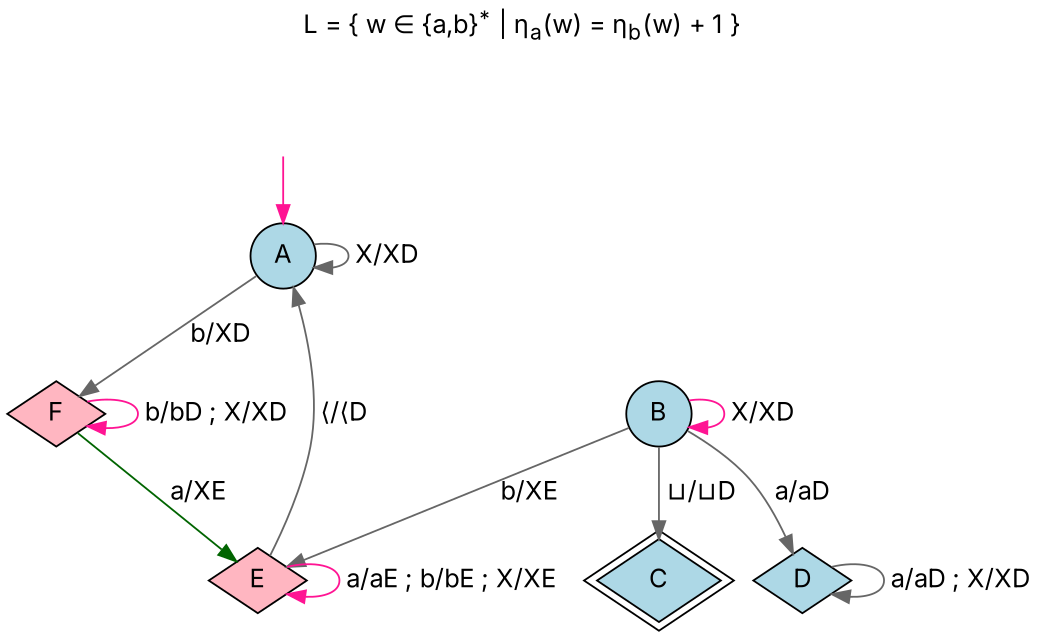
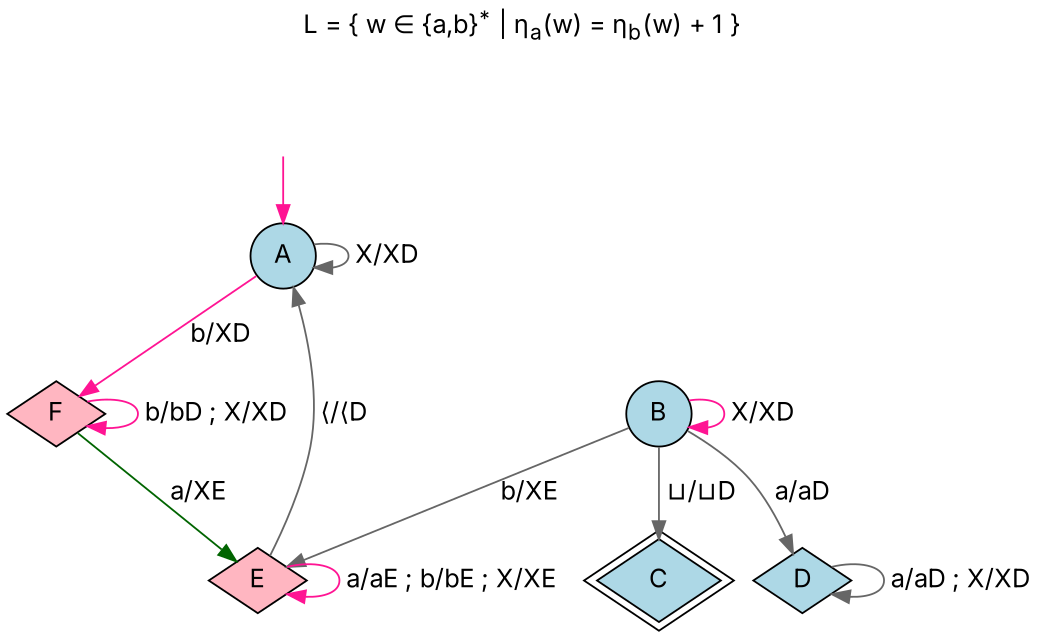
(176, 331) -> (176, 331)
